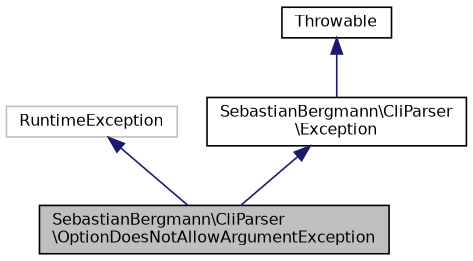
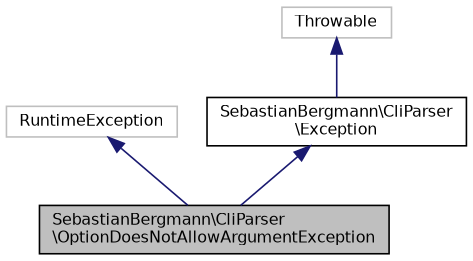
(337, 23) -> (337, 23)
